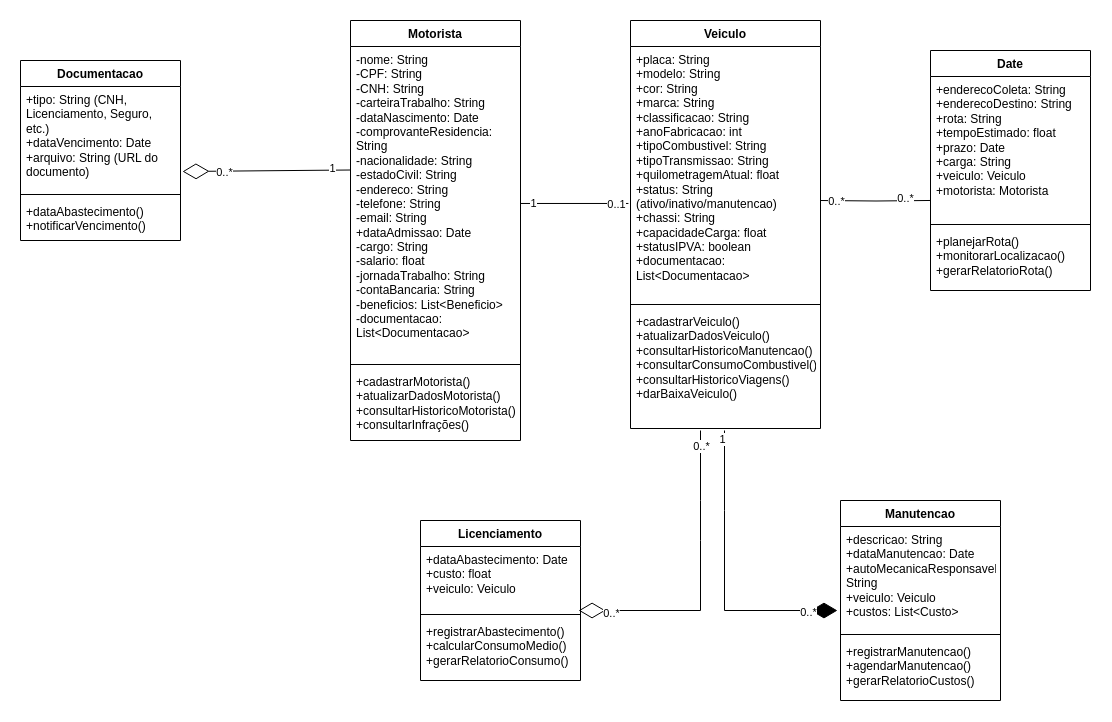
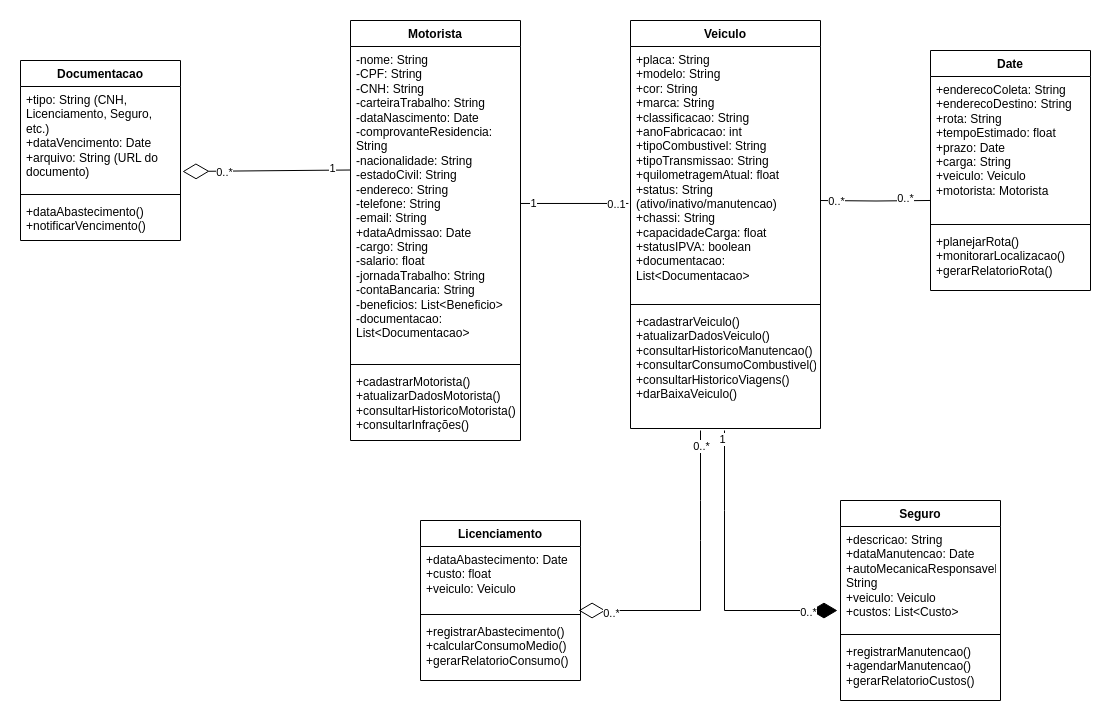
(921, 515) -> (921, 515)
